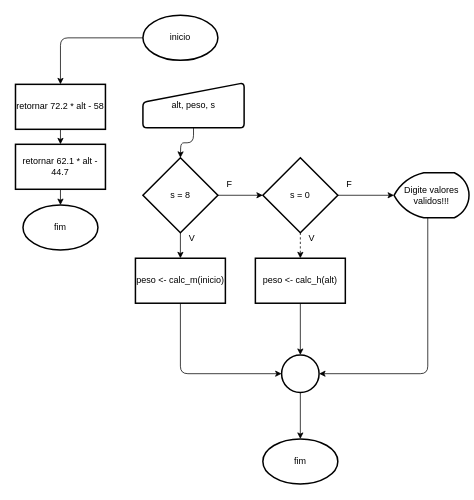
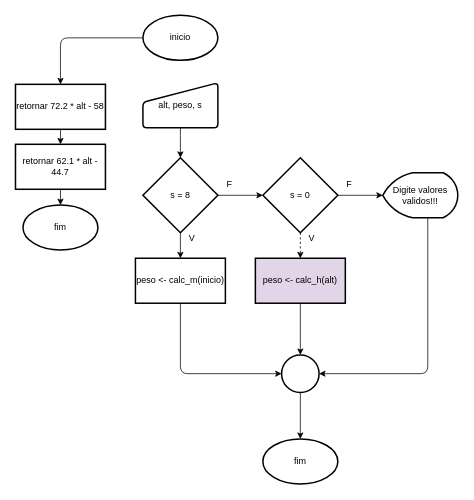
(194, 105) -> (180, 105)
(432, 195) -> (420, 195)
(300, 281) -> (300, 281)
